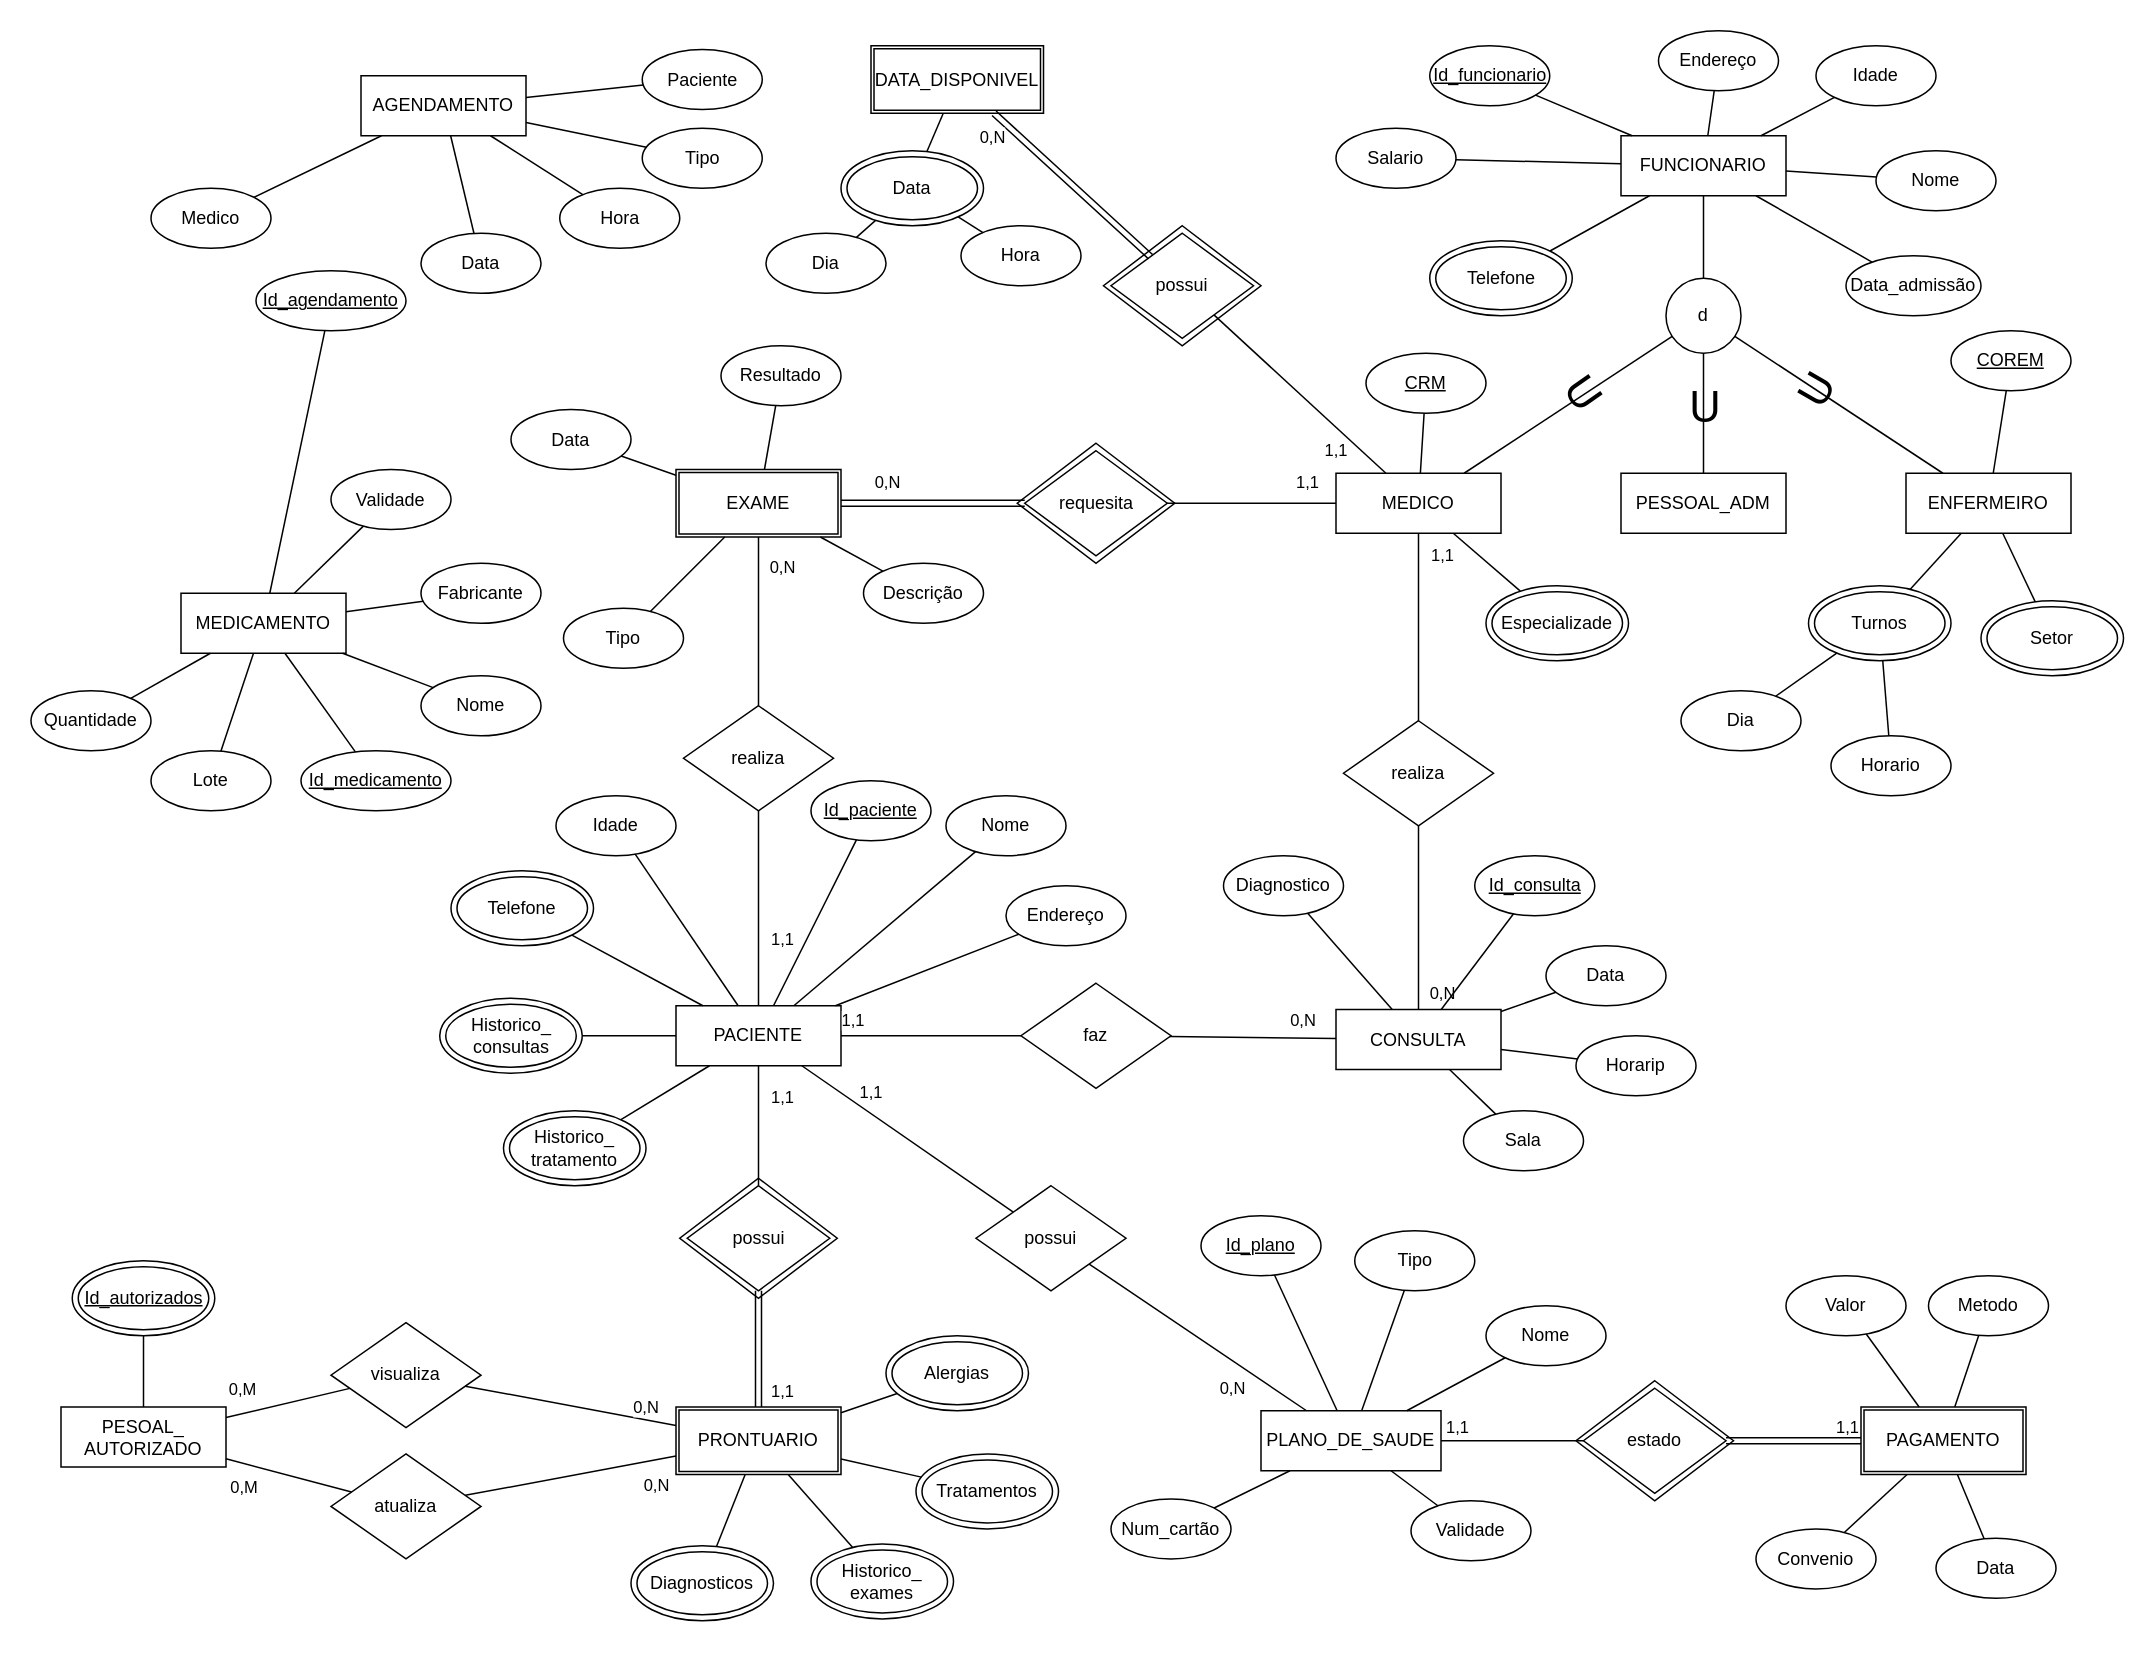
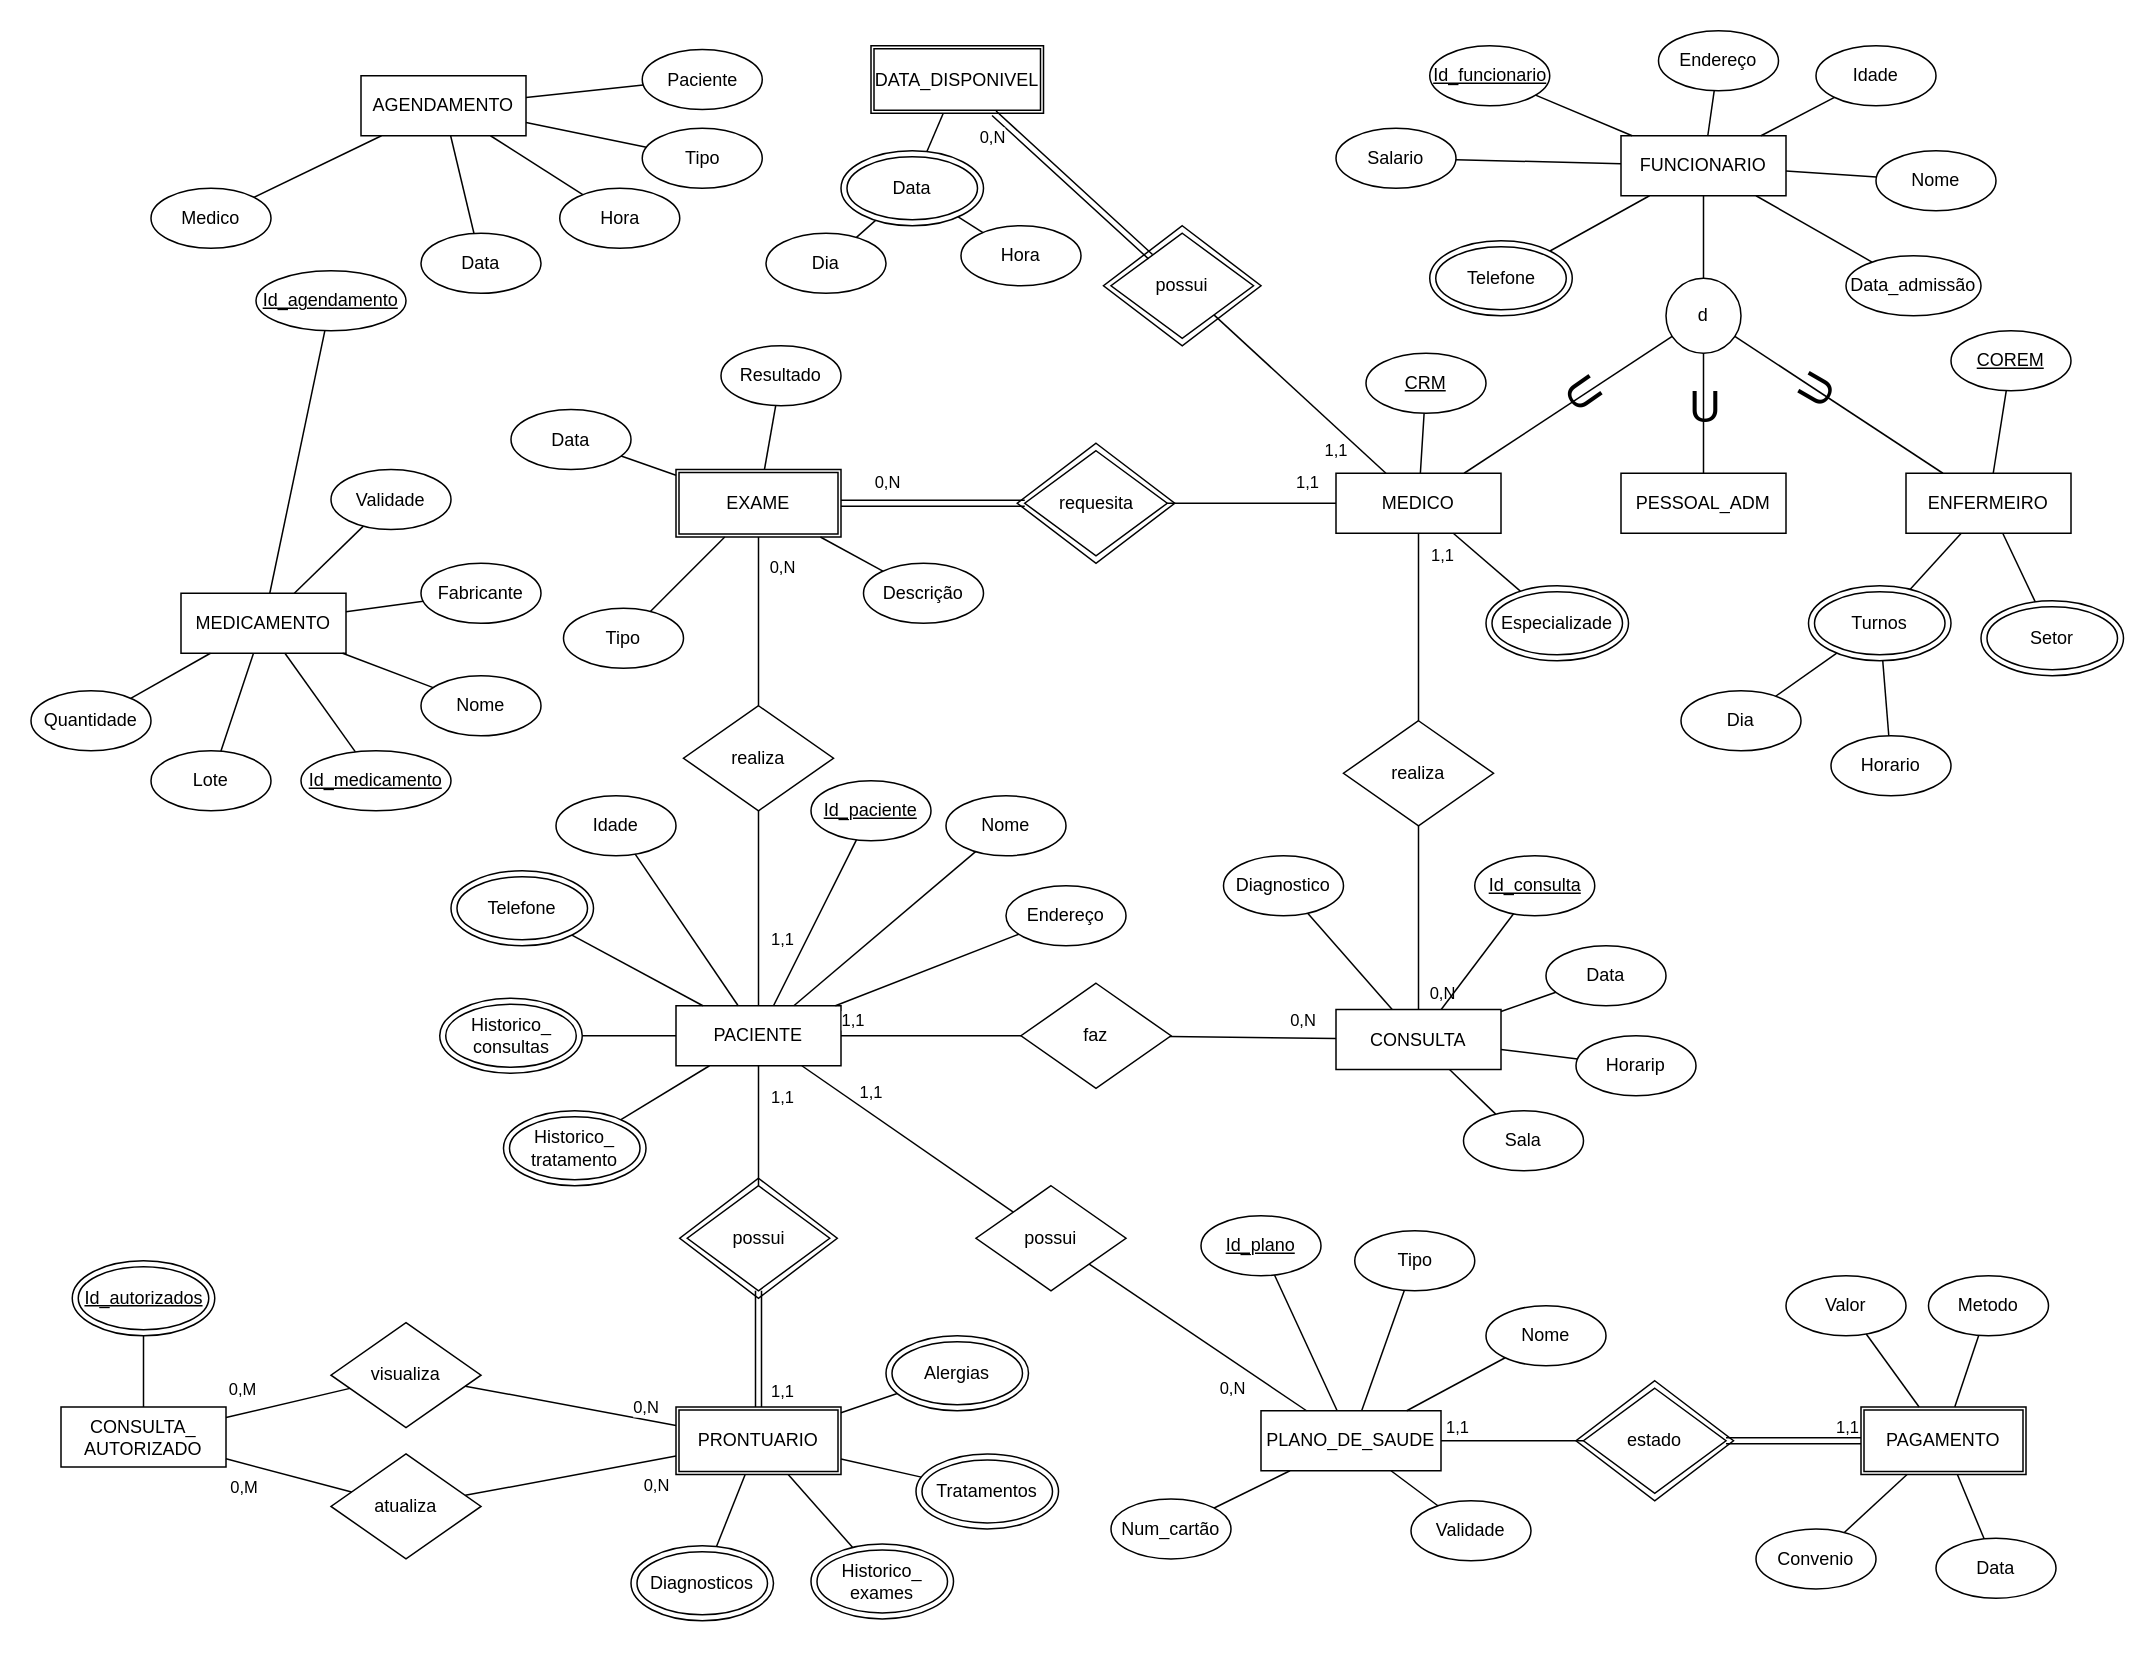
(143, 1438) -> (143, 1438)
